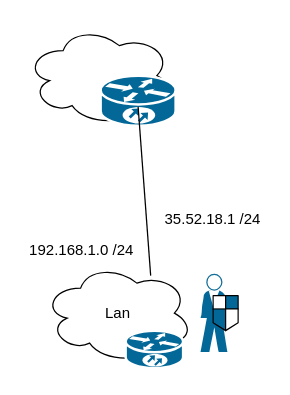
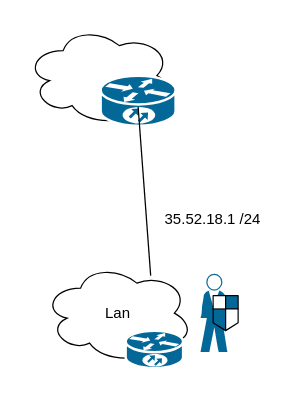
(82, 251) -> none
